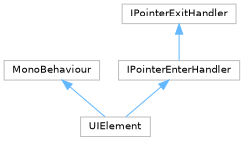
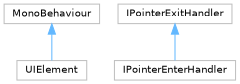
(143, 102) -> none
